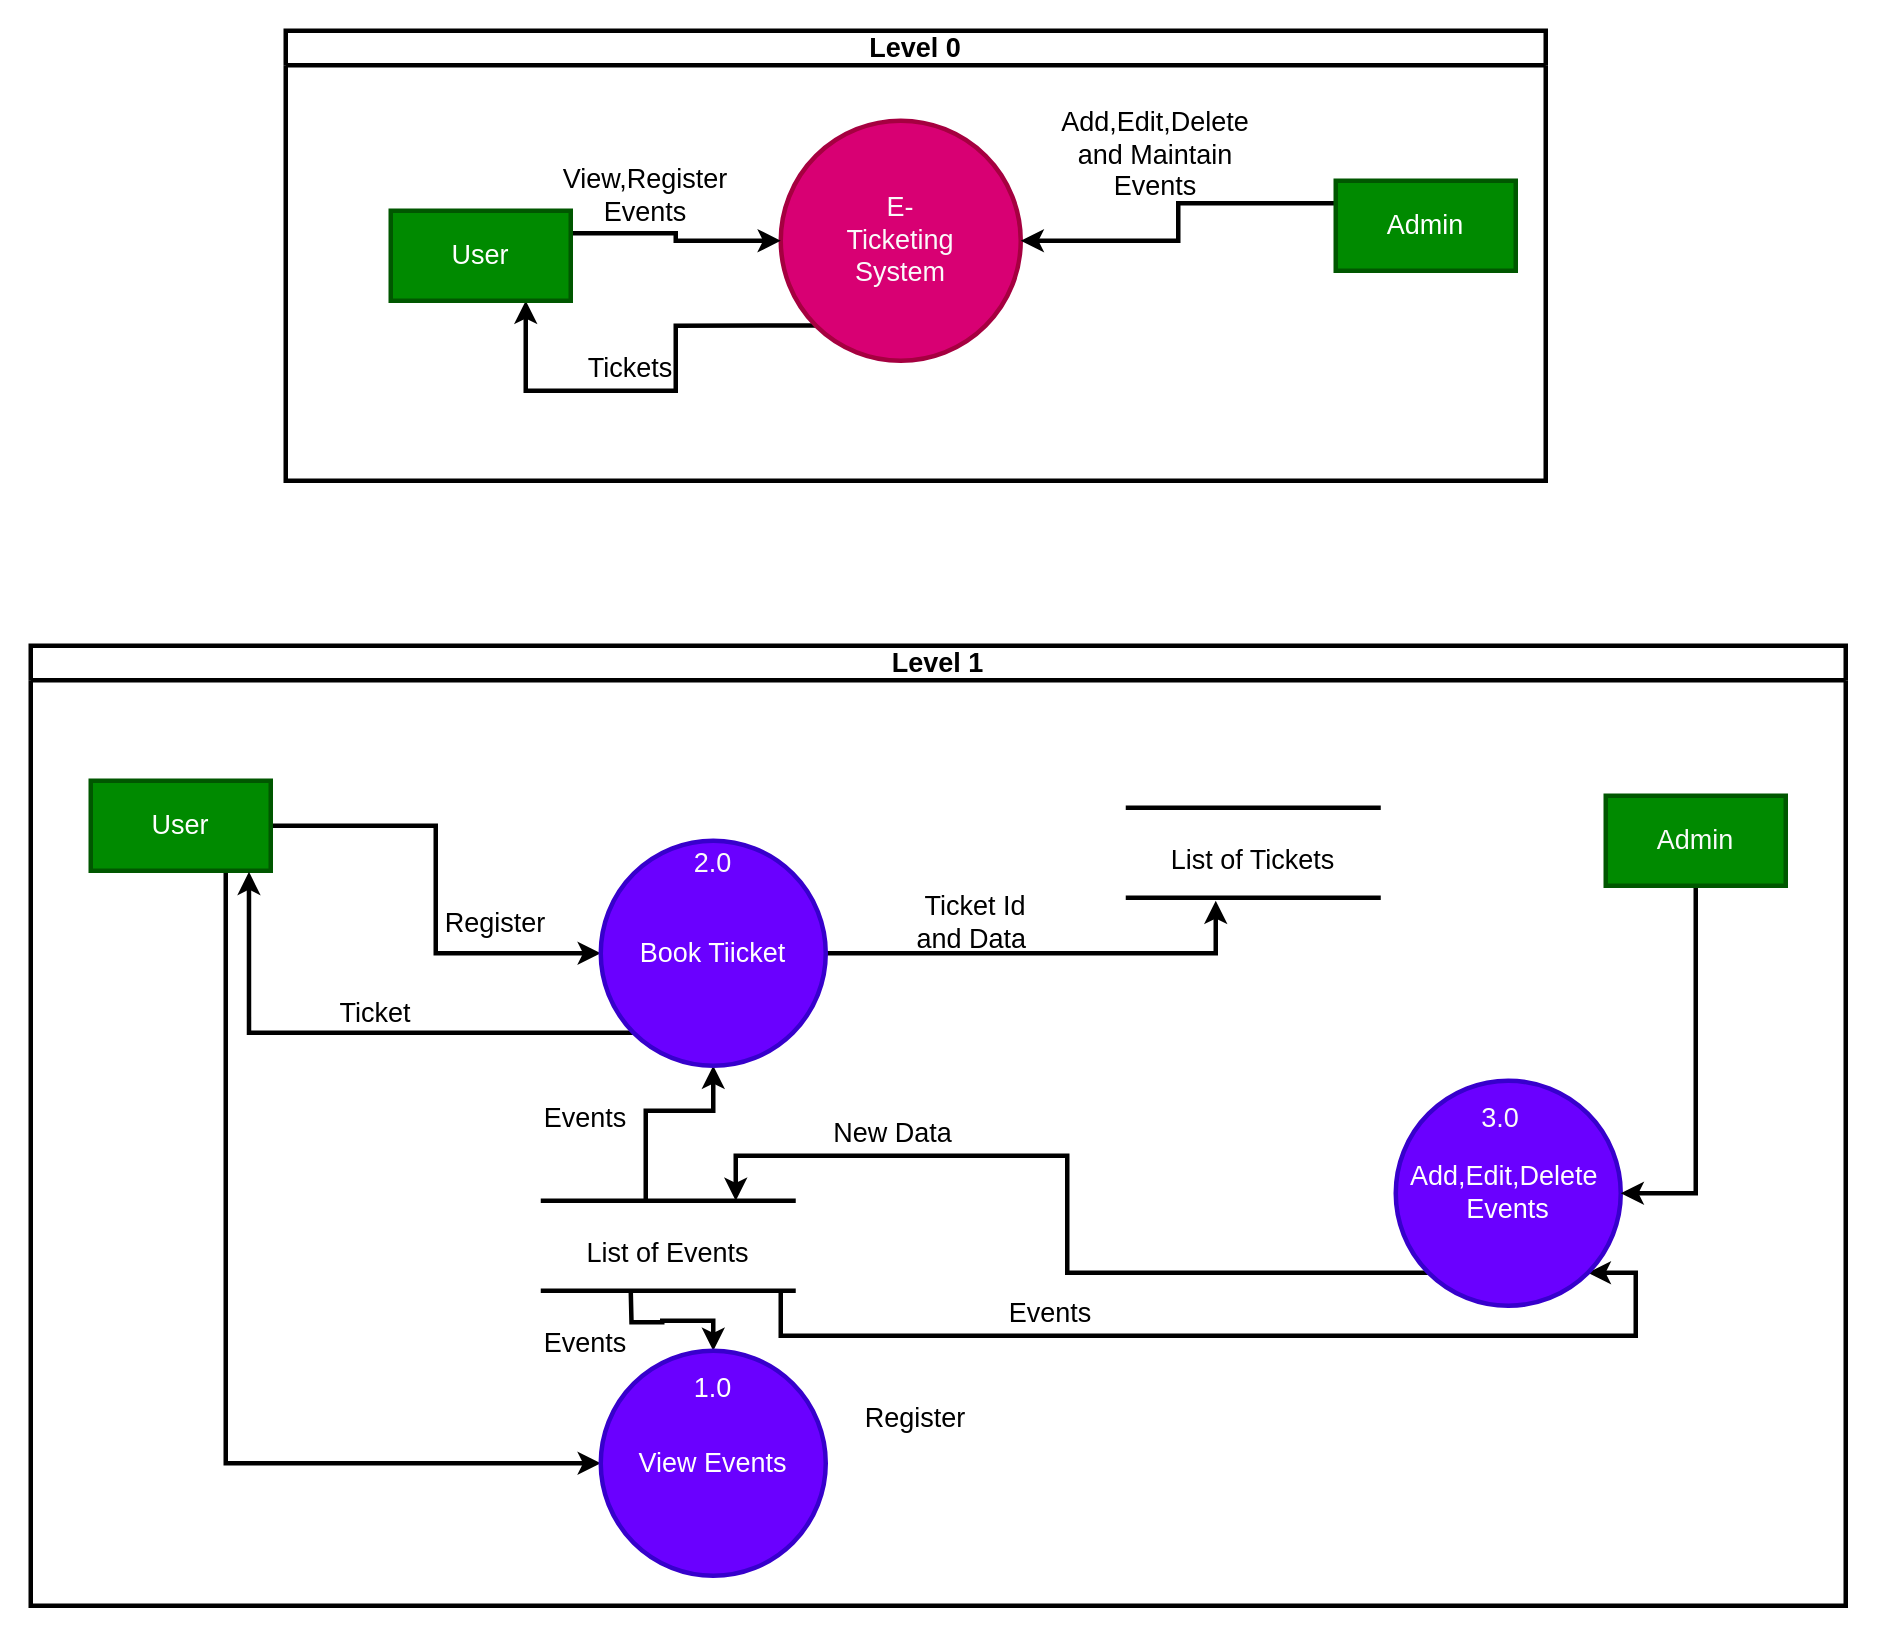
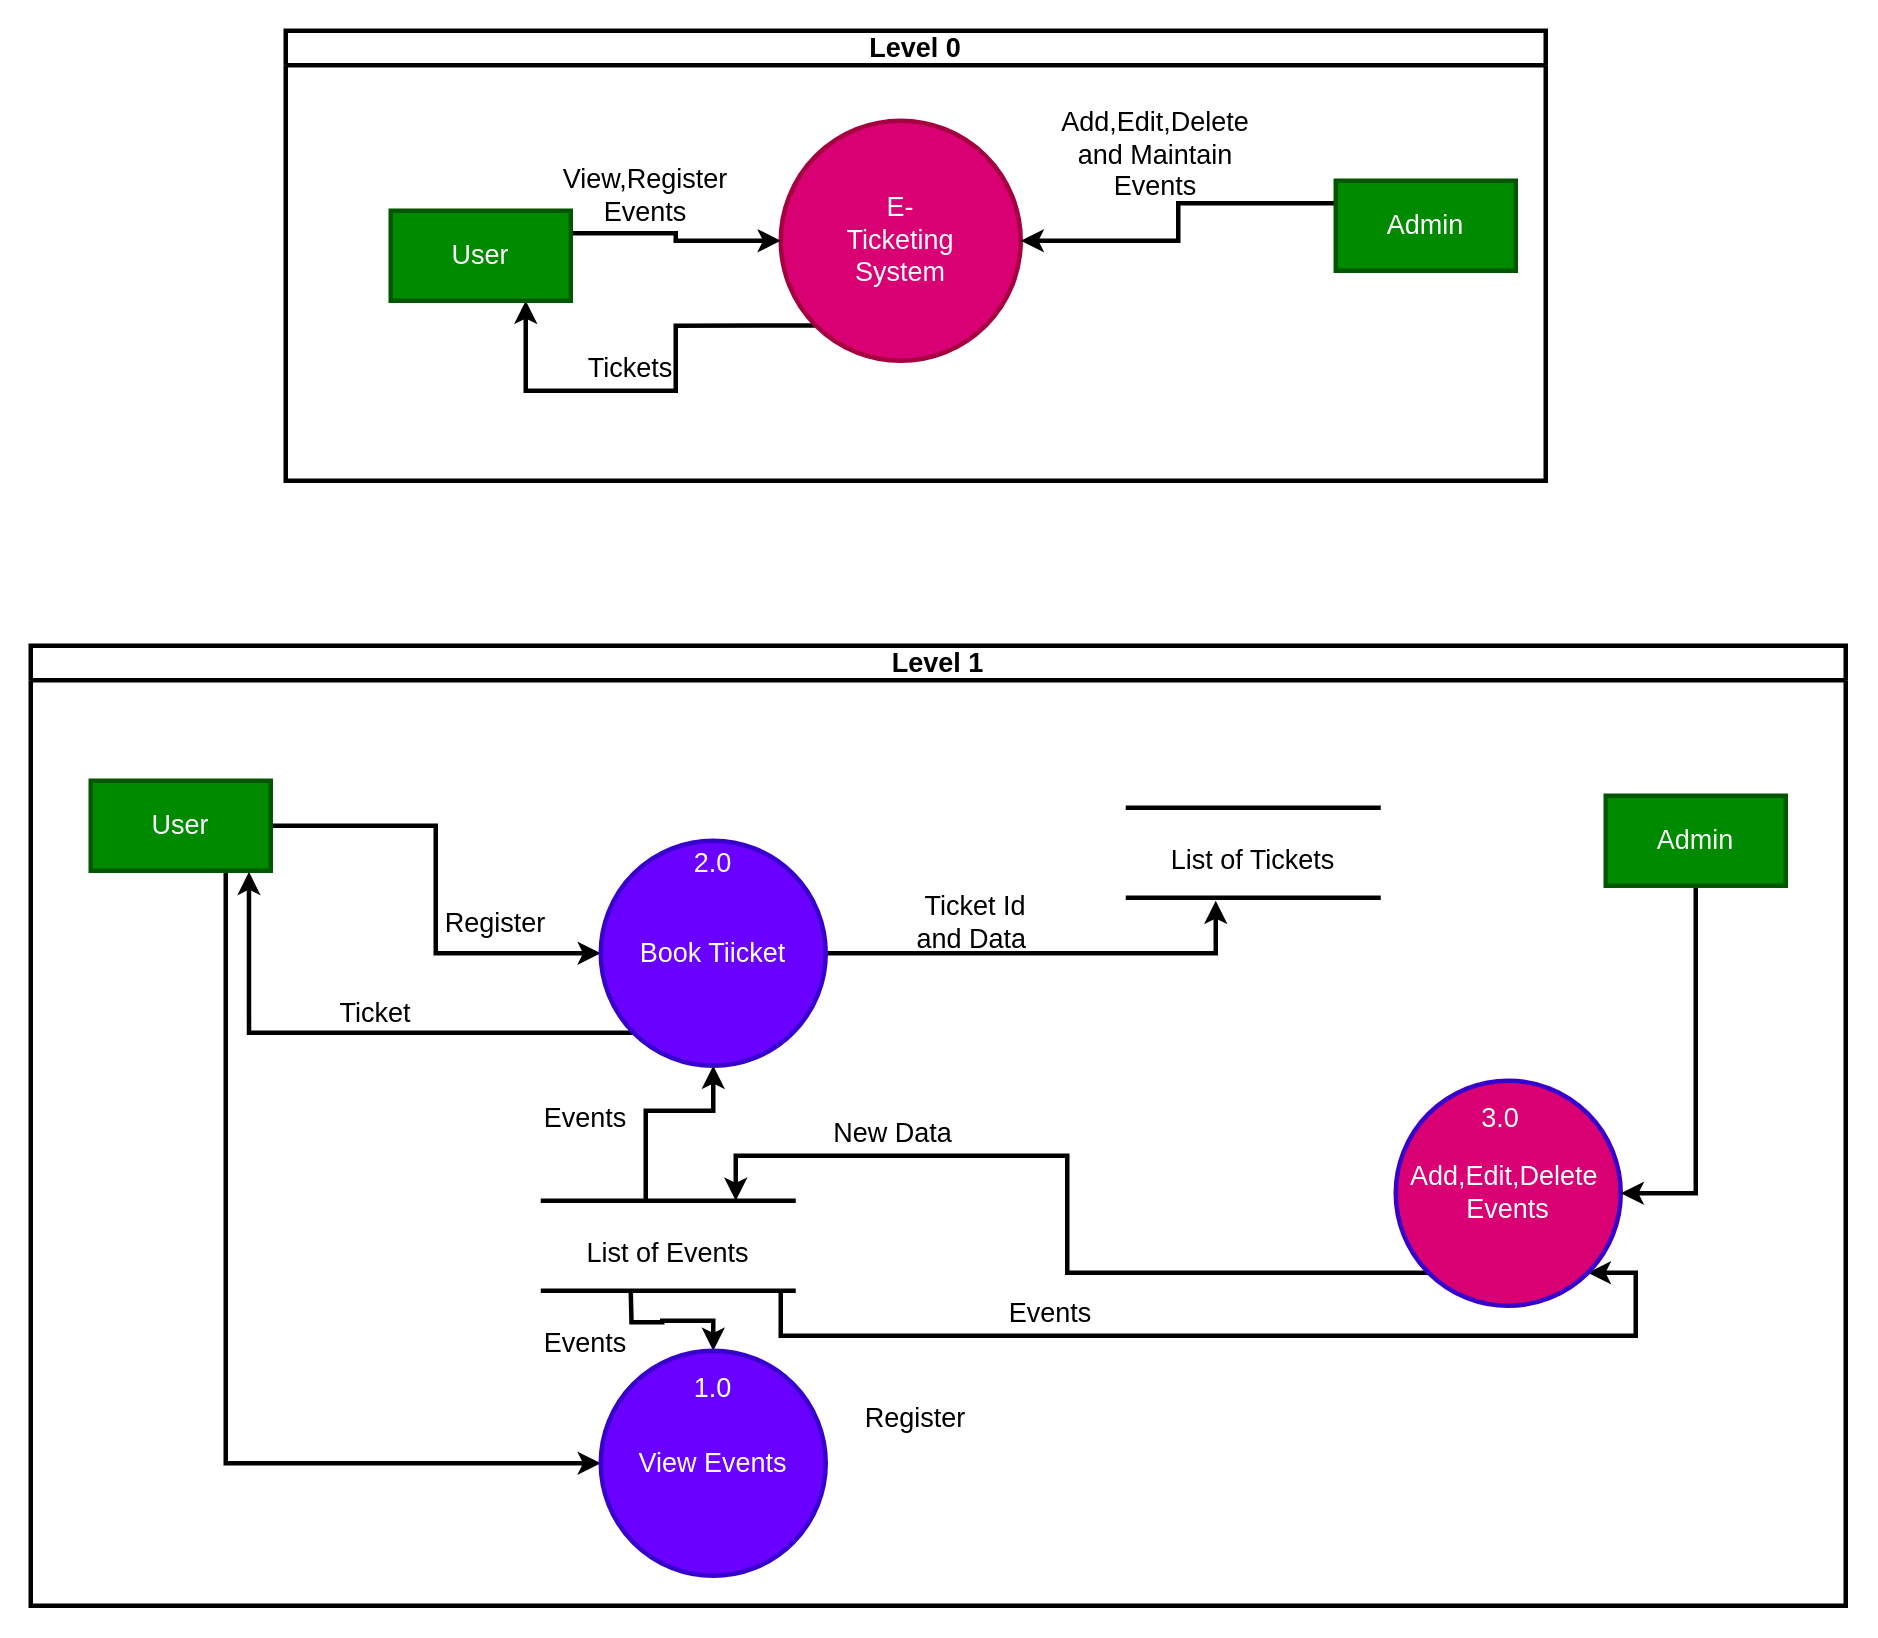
(1508, 1193) -> (1508, 1193)
